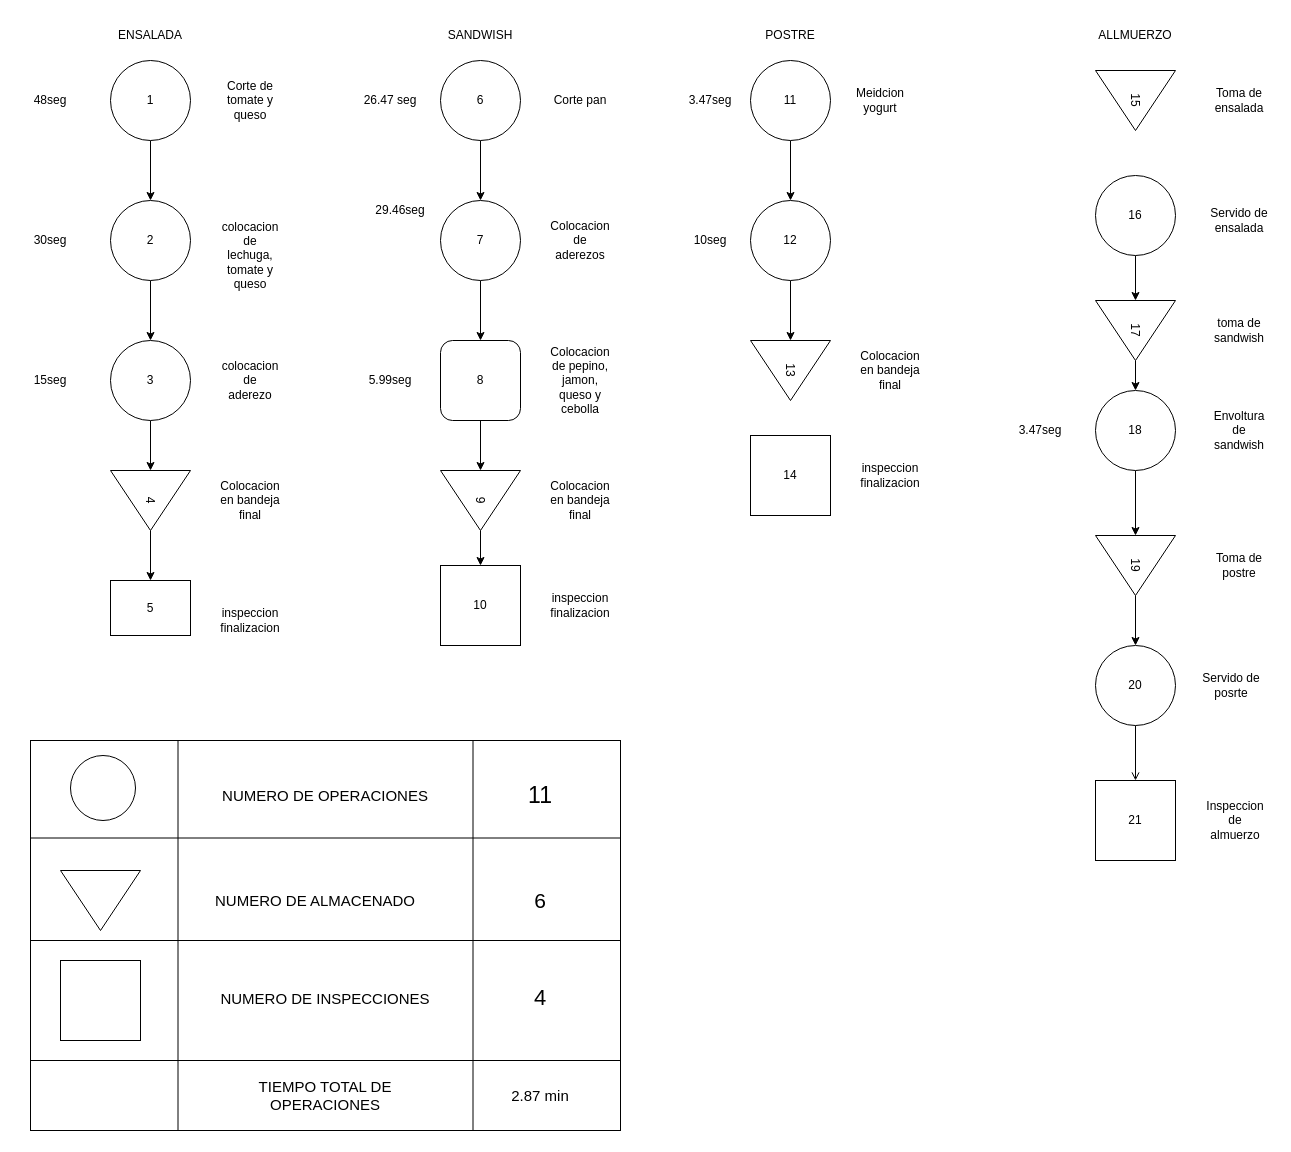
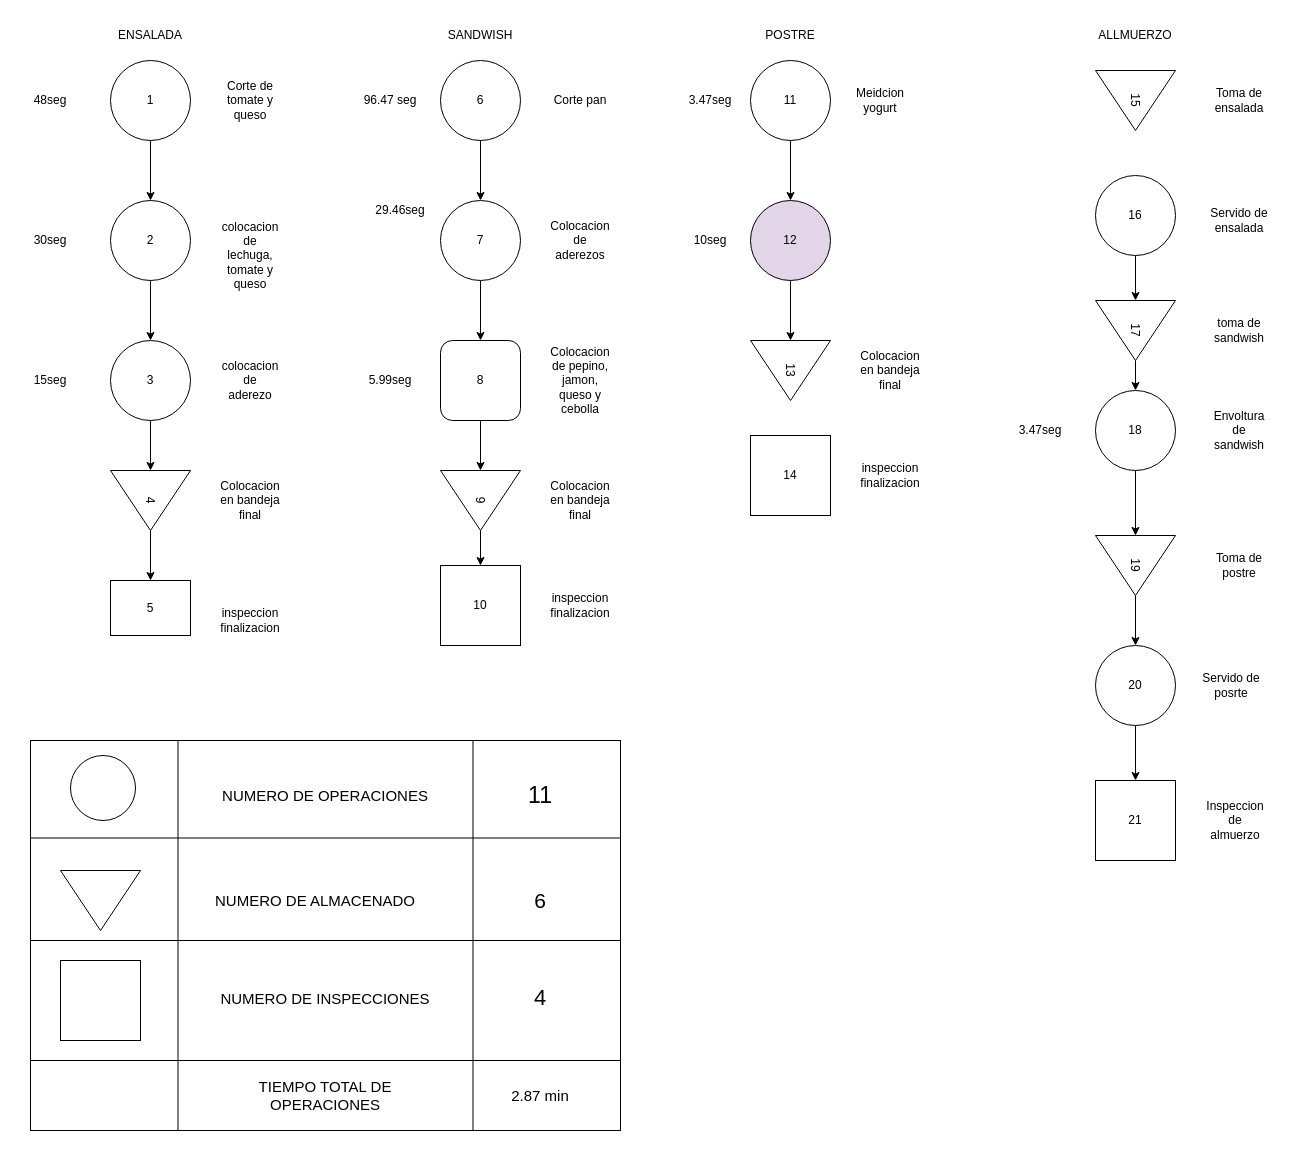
(391, 101) -> (391, 101)
(791, 241) -> (791, 241)
(1136, 773) -> (1136, 772)
